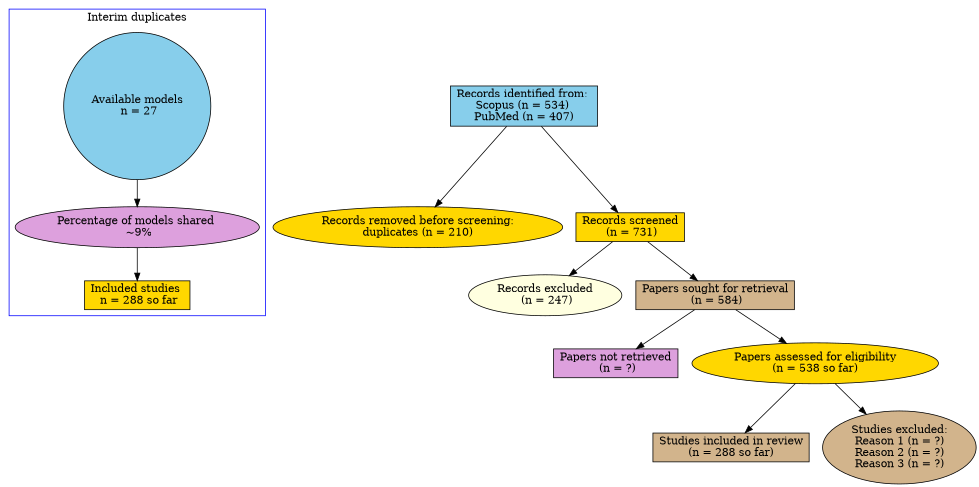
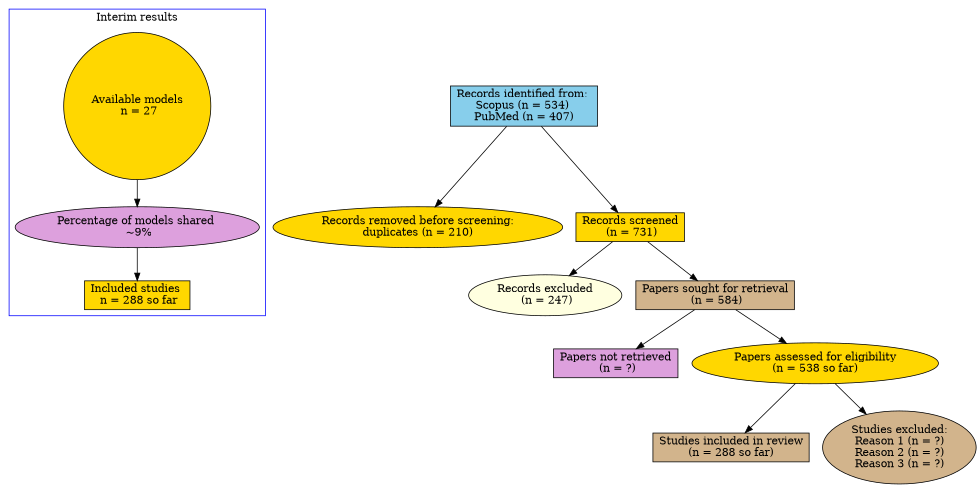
(137, 18) -> (137, 18)
(137, 106) -> (137, 106)
